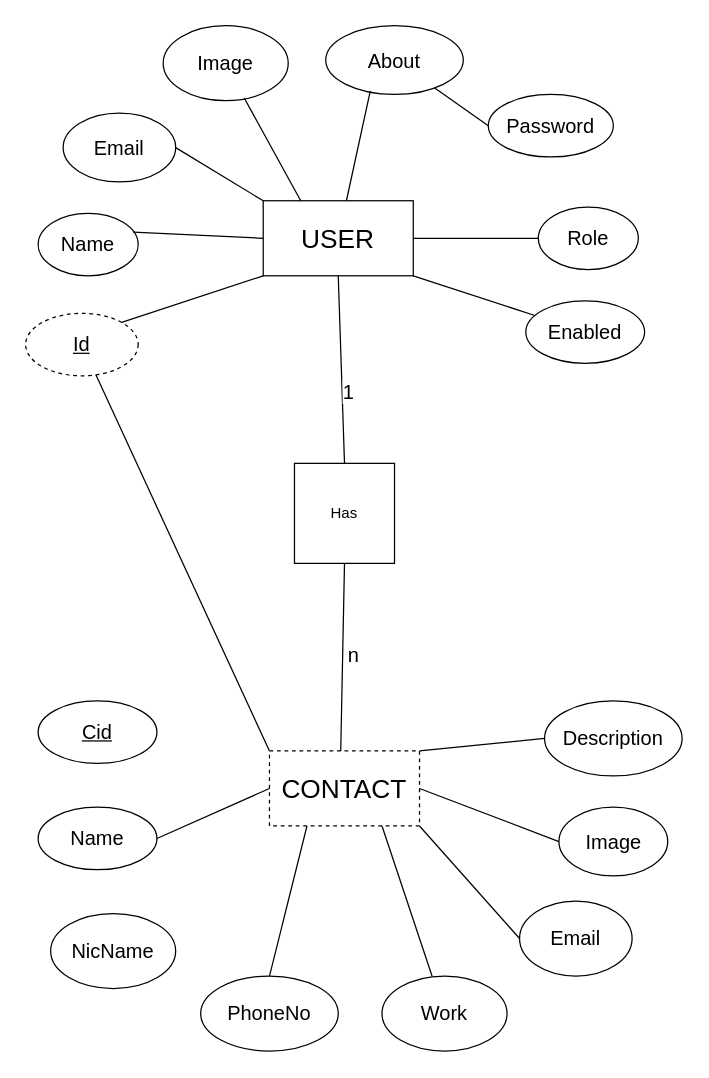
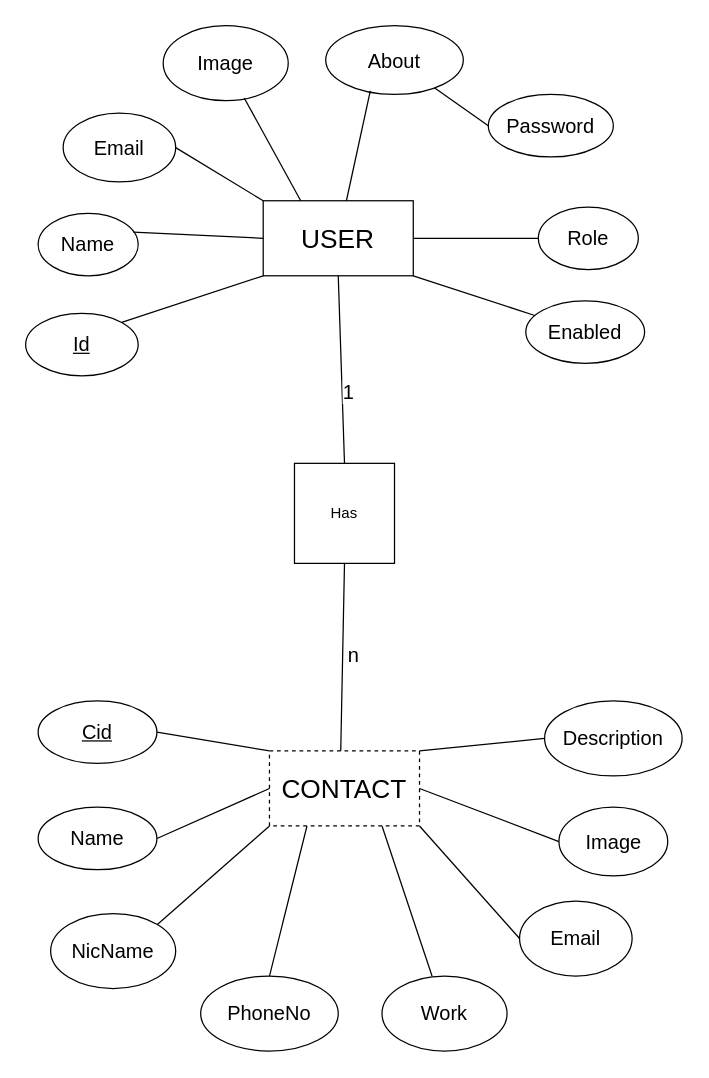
(82, 344) -> (82, 344)
(183, 563) -> (213, 741)
none -> (214, 875)
